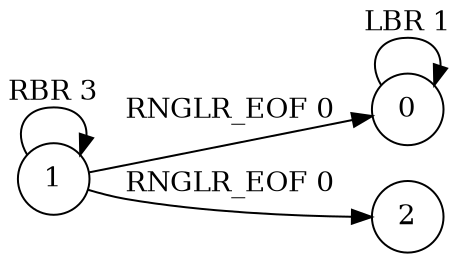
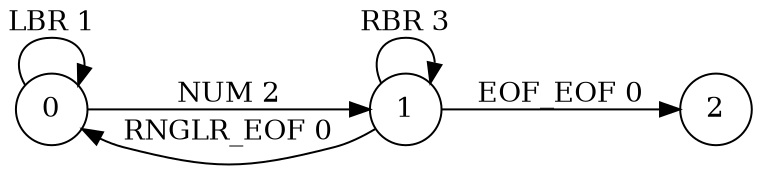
none -> (219, 109)
(231, 184) -> (561, 94)
